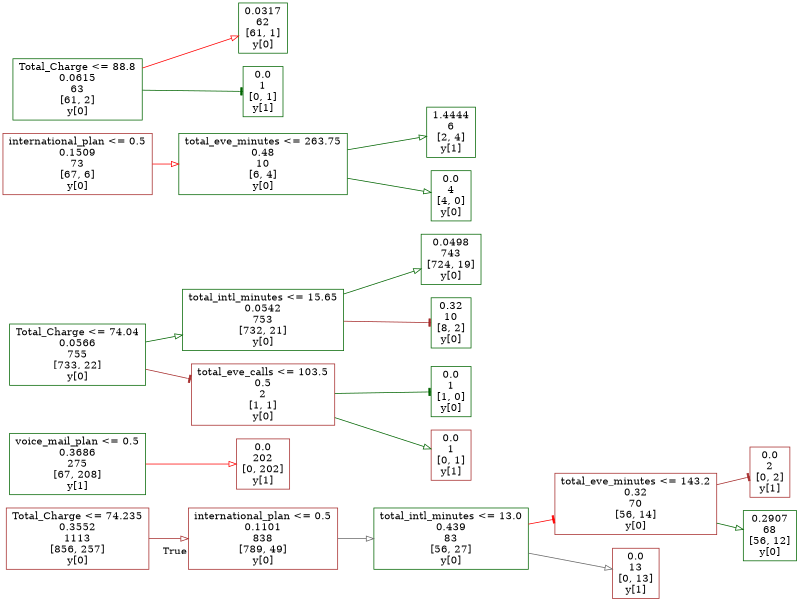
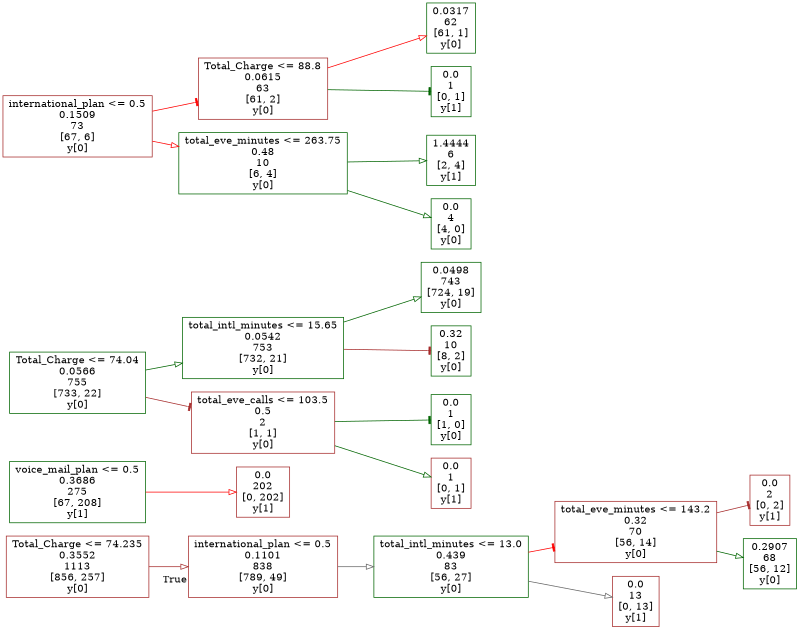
(78, 89) -> (263, 89)
none -> (173, 107)
